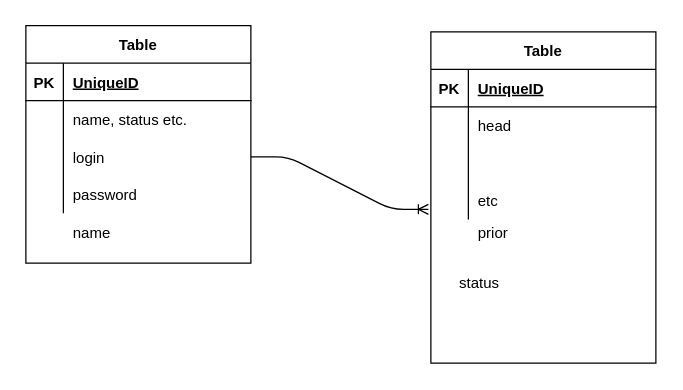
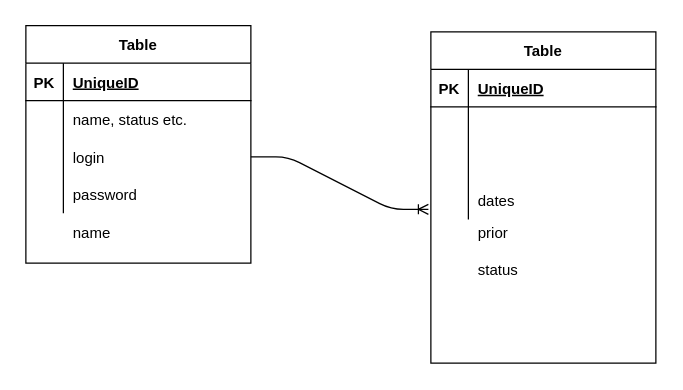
(562, 126) -> none
(490, 201) -> (499, 201)
(543, 282) -> (562, 269)
